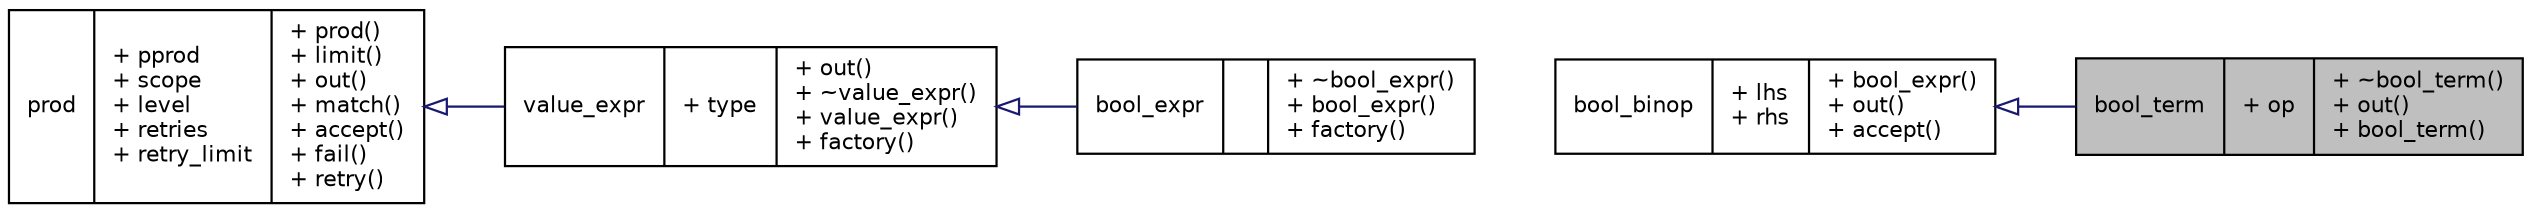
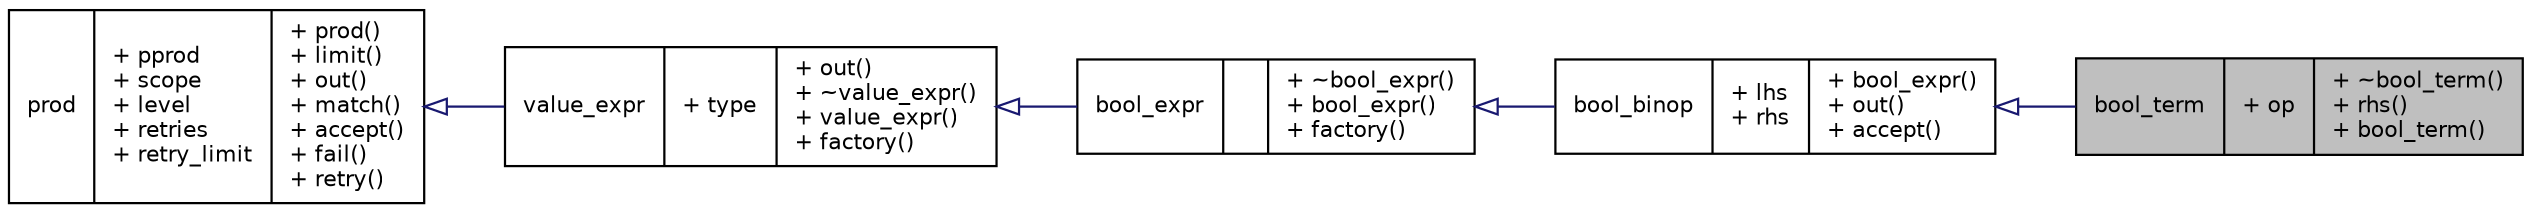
(2371, 105) -> (2370, 105)
none -> (1526, 107)
